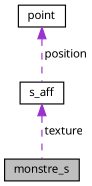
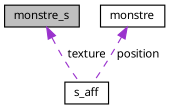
(42, 16) -> (133, 16)
(42, 137) -> (65, 60)
